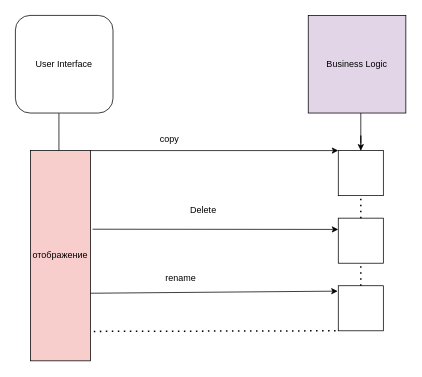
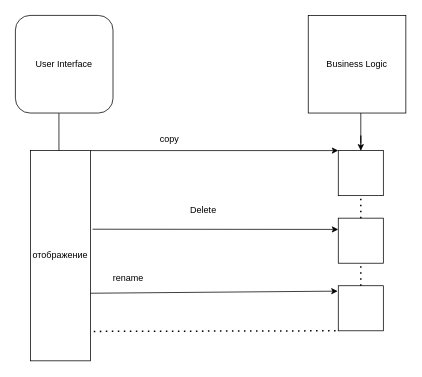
(357, 64) -> (357, 64)
(60, 255) -> (60, 255)
(180, 278) -> (128, 278)
